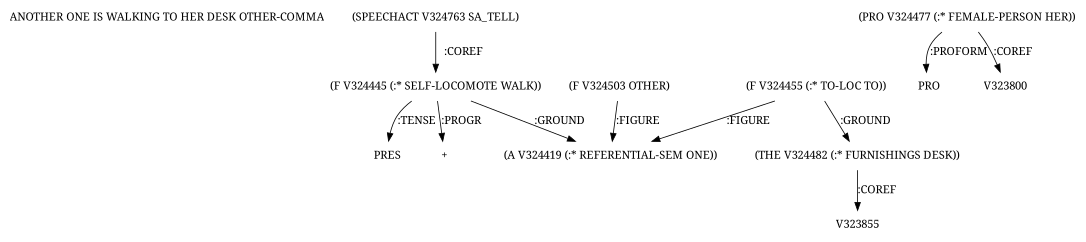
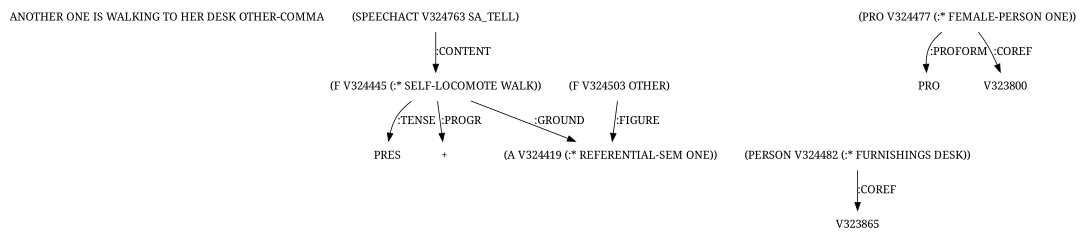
(967, 17) -> (967, 17)
(464, 52) -> (464, 52)
(816, 87) -> none
(858, 156) -> (858, 156)
(858, 225) -> (858, 225)
